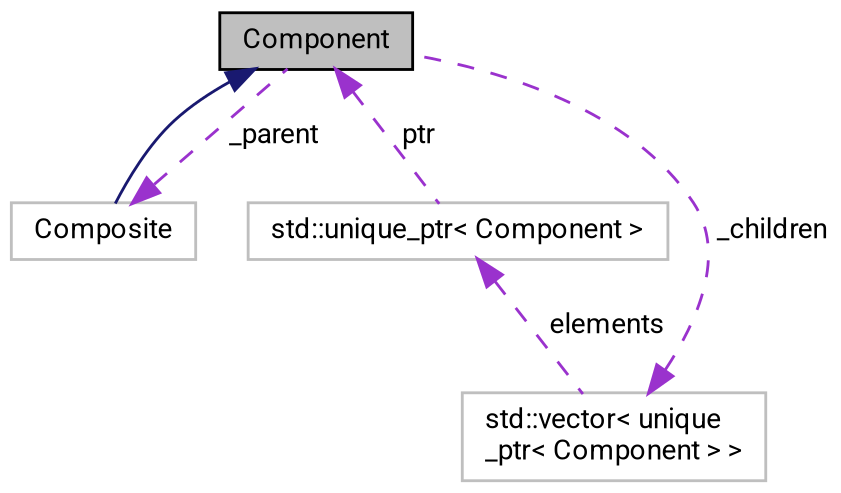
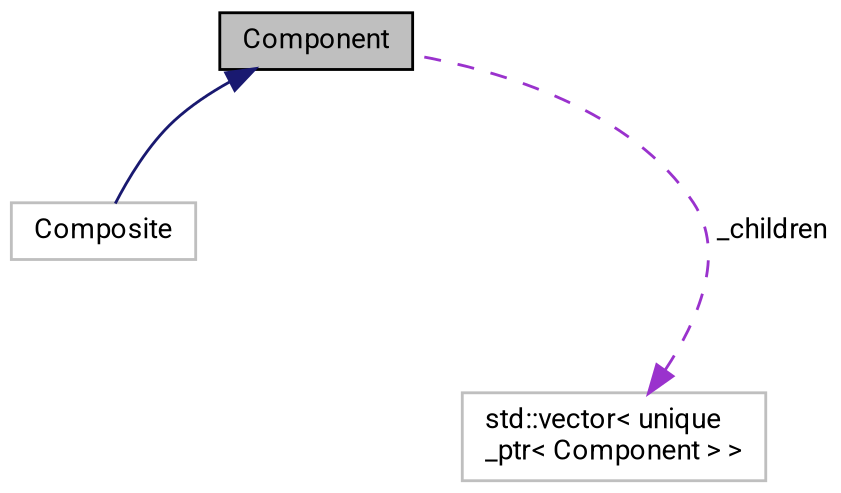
(221, 127) -> none
(458, 231) -> none
